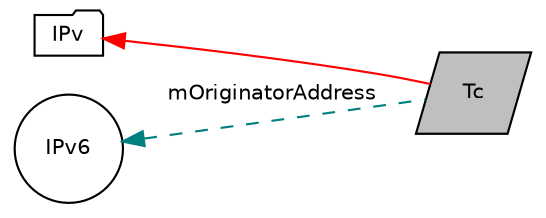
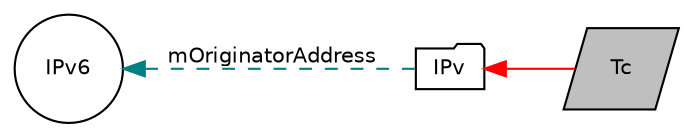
(285, 119) -> (280, 69)
